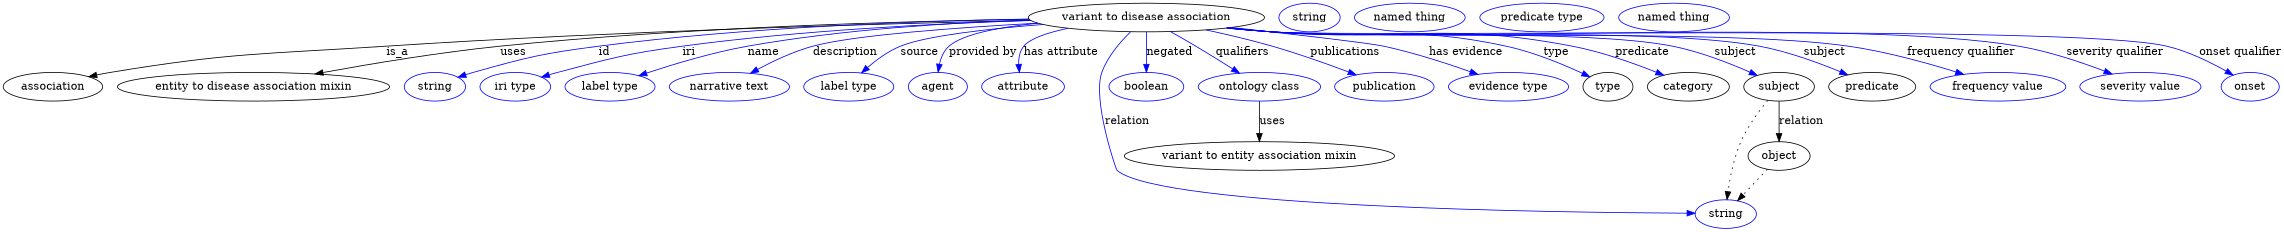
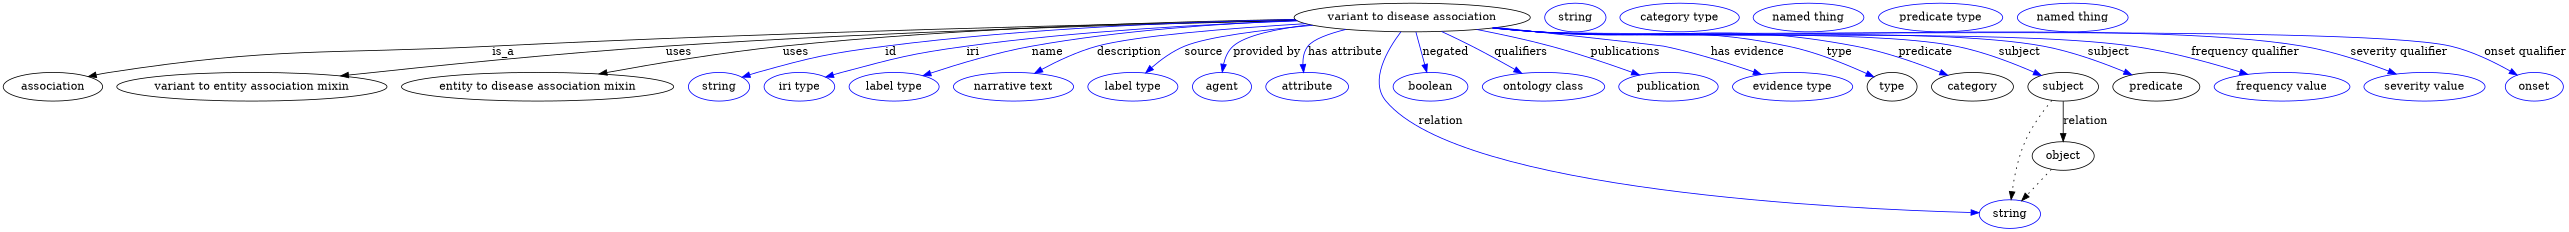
none -> (1680, 18)
(1259, 117) -> (775, 40)
